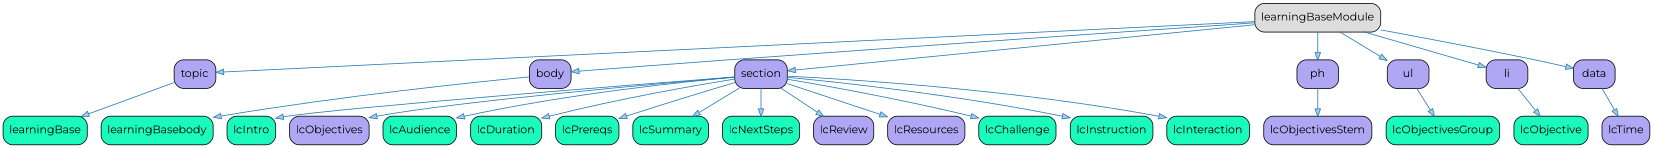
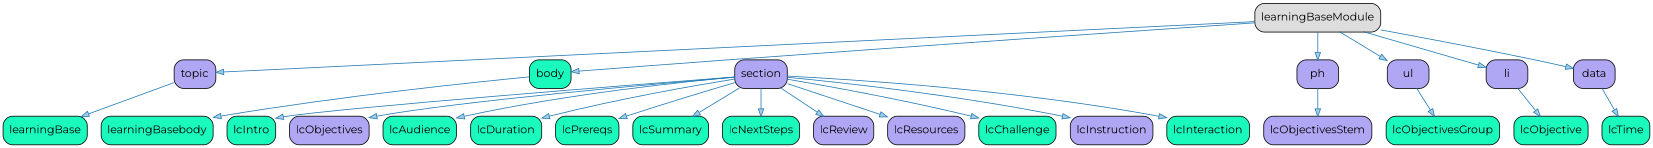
(1025, 47) -> none
(550, 74) -> (550, 74)
(1112, 131) -> (1112, 131)
(1626, 131) -> (1626, 131)
